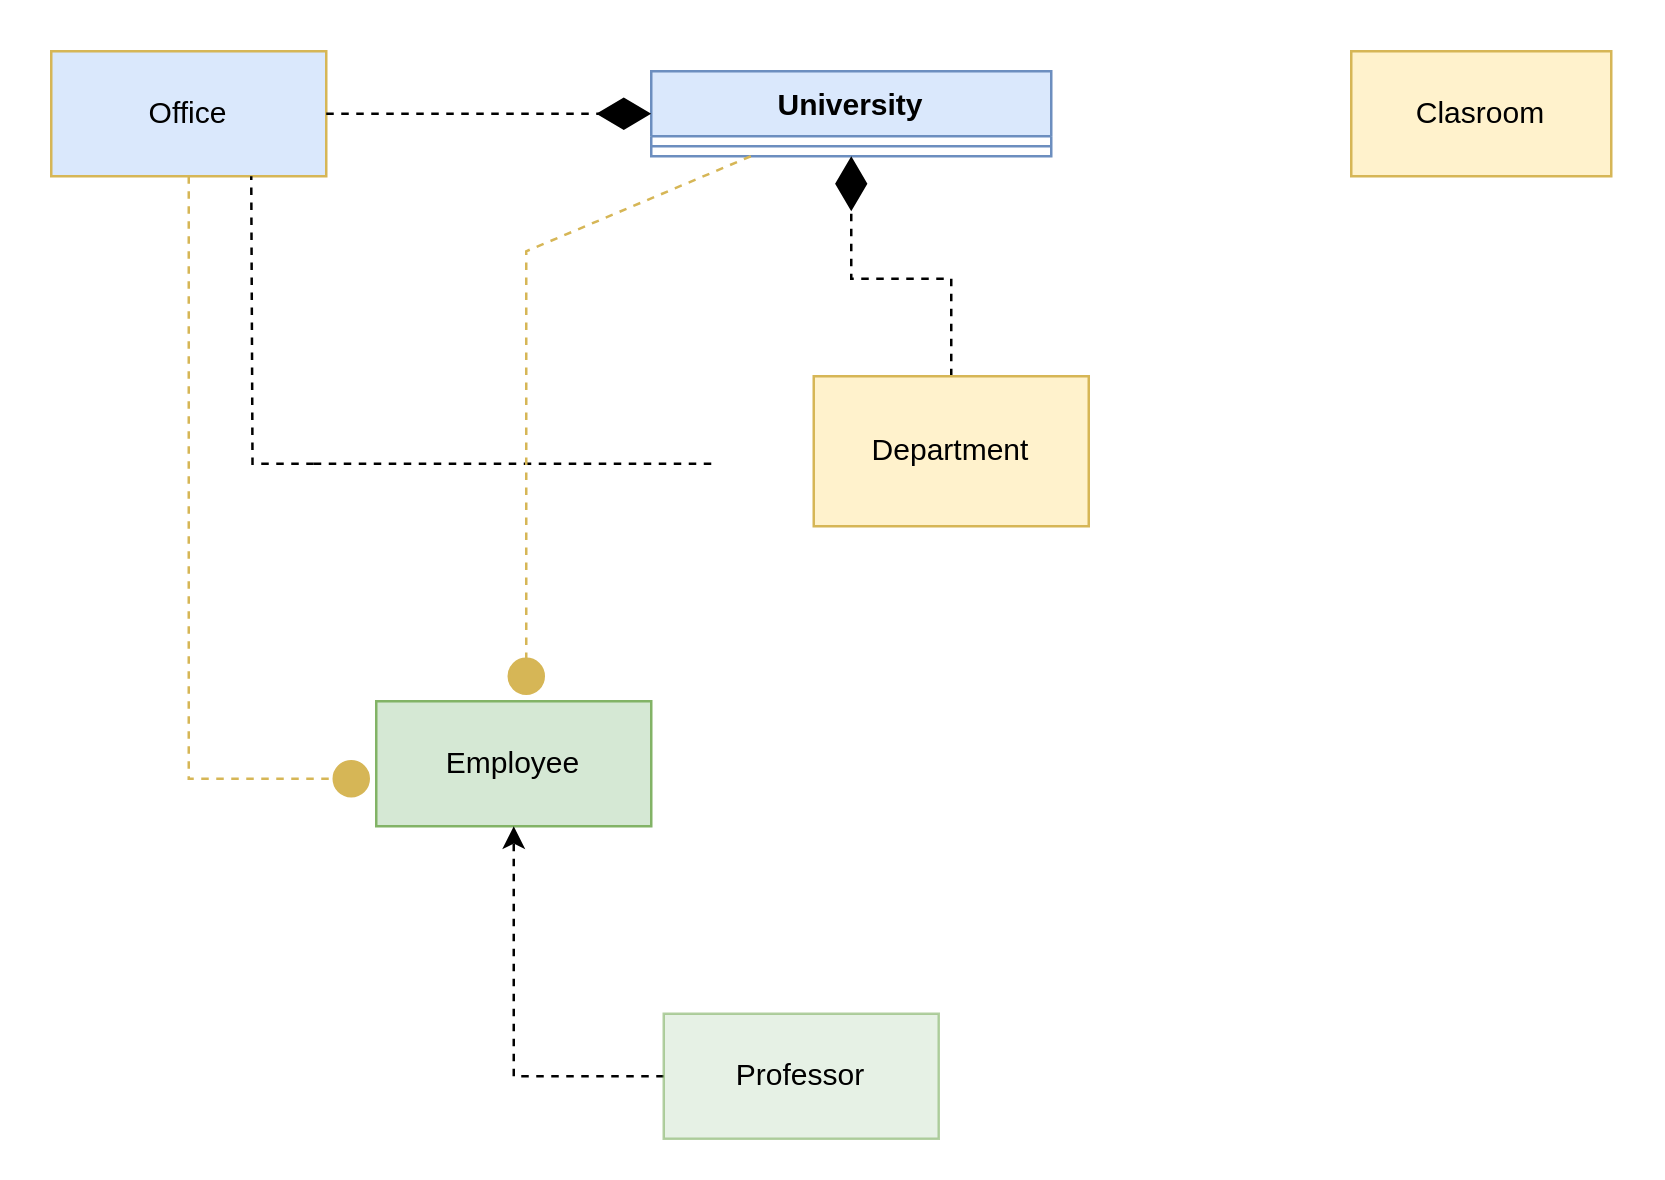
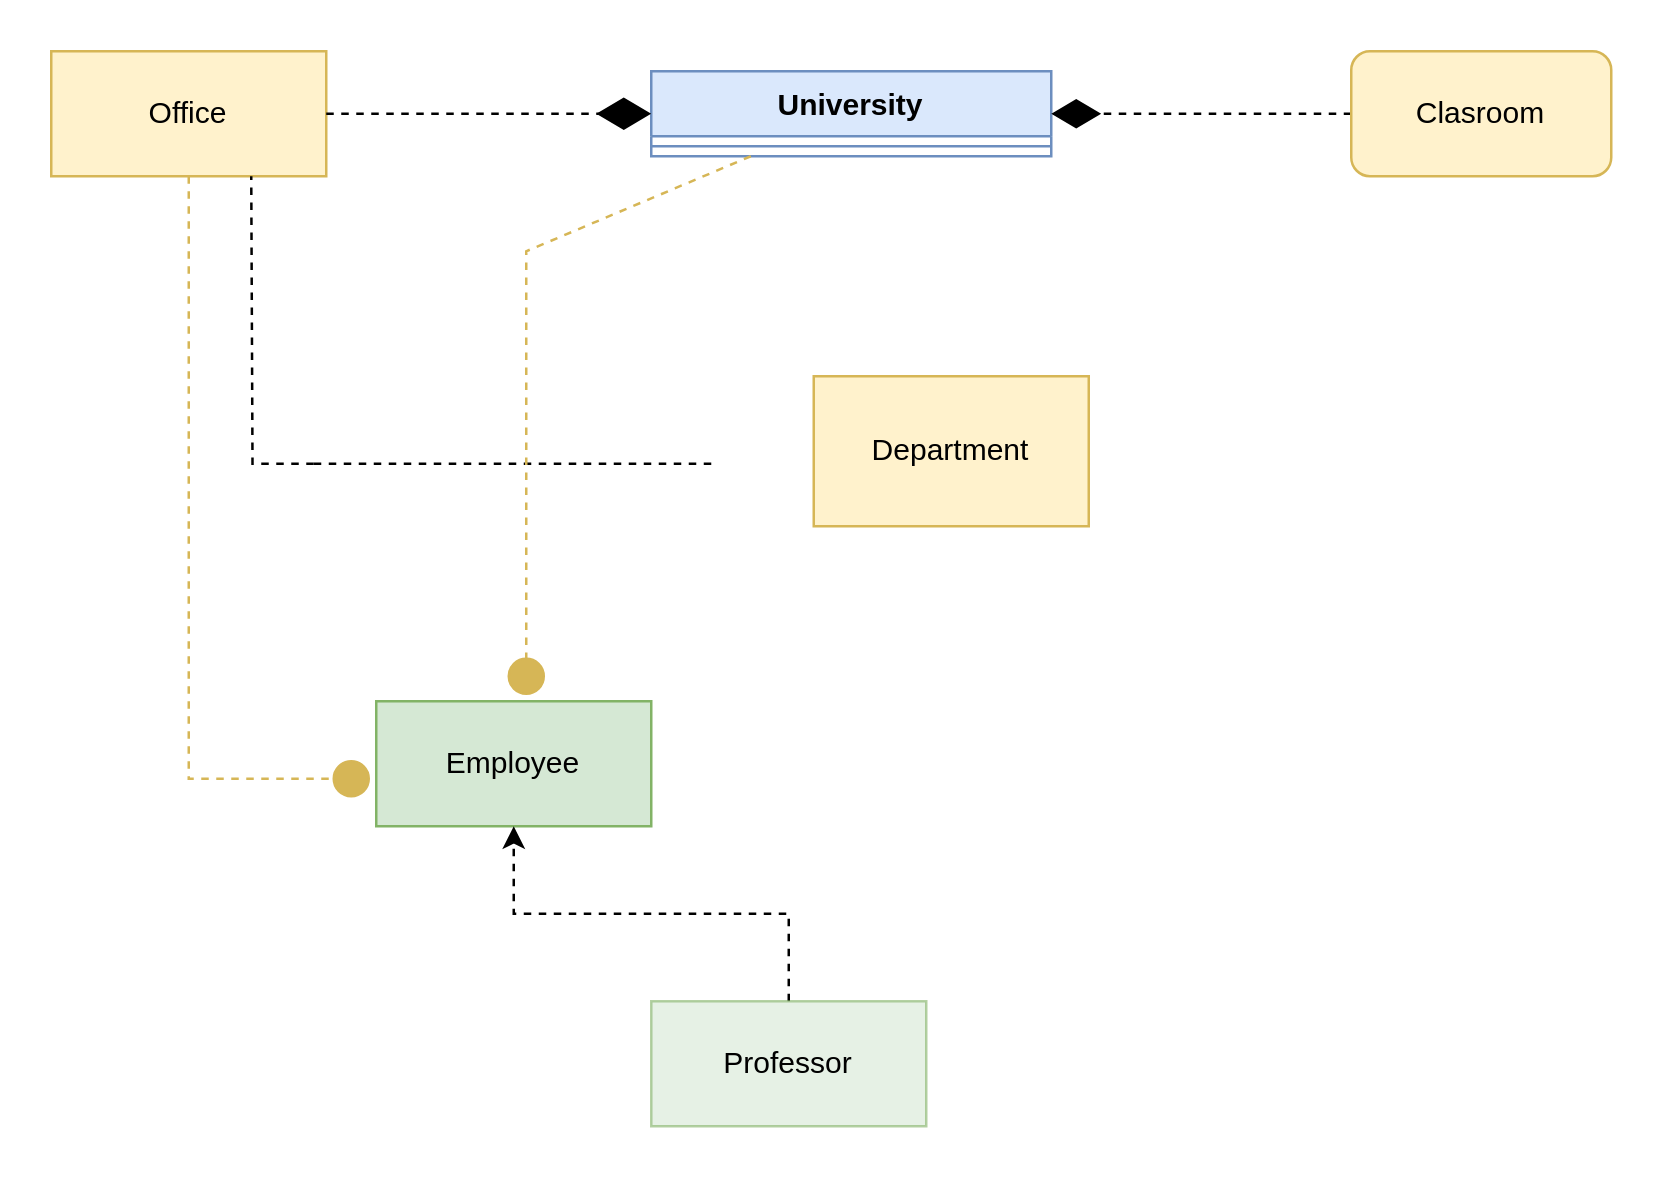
(189, 114) -> (189, 114)
none -> (1225, 114)
(1481, 114) -> (1481, 114)
(915, 279) -> none
(801, 1076) -> (789, 1064)
